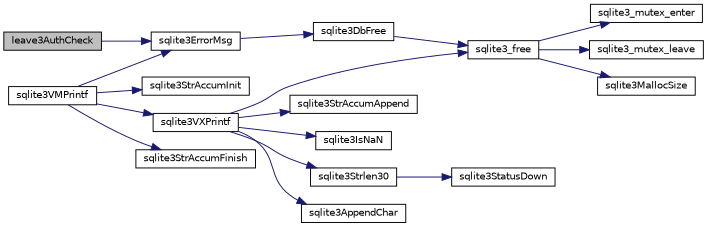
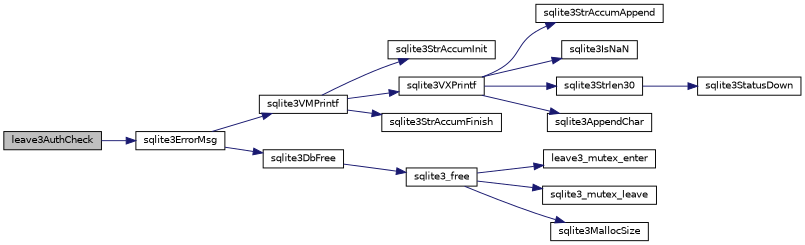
(646, 13) -> (600, 159)
(120, 70) -> (237, 124)
(341, 72) -> none
